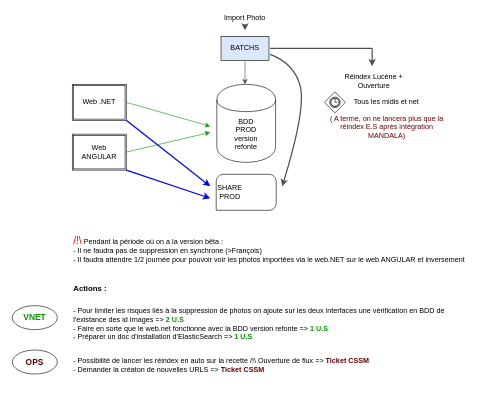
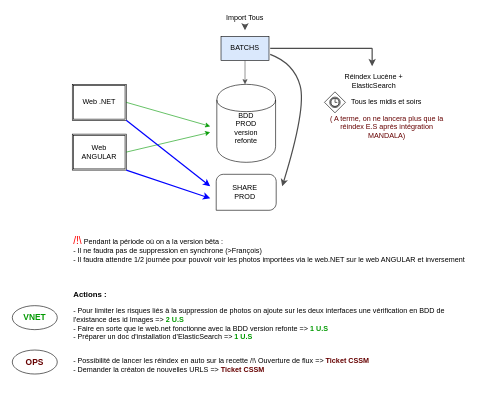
(245, 18) -> (245, 18)
(374, 81) -> (374, 81)
(387, 102) -> (387, 102)
(246, 134) -> (246, 128)
(230, 192) -> (245, 192)
(90, 288) -> (90, 294)
